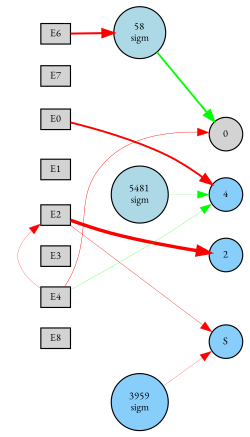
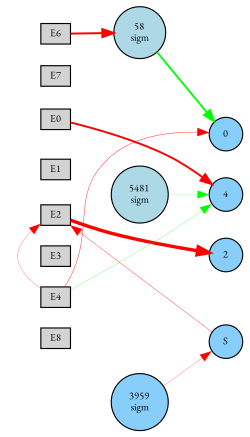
(226, 134) -> (226, 134)
(136, 275) -> (146, 282)
